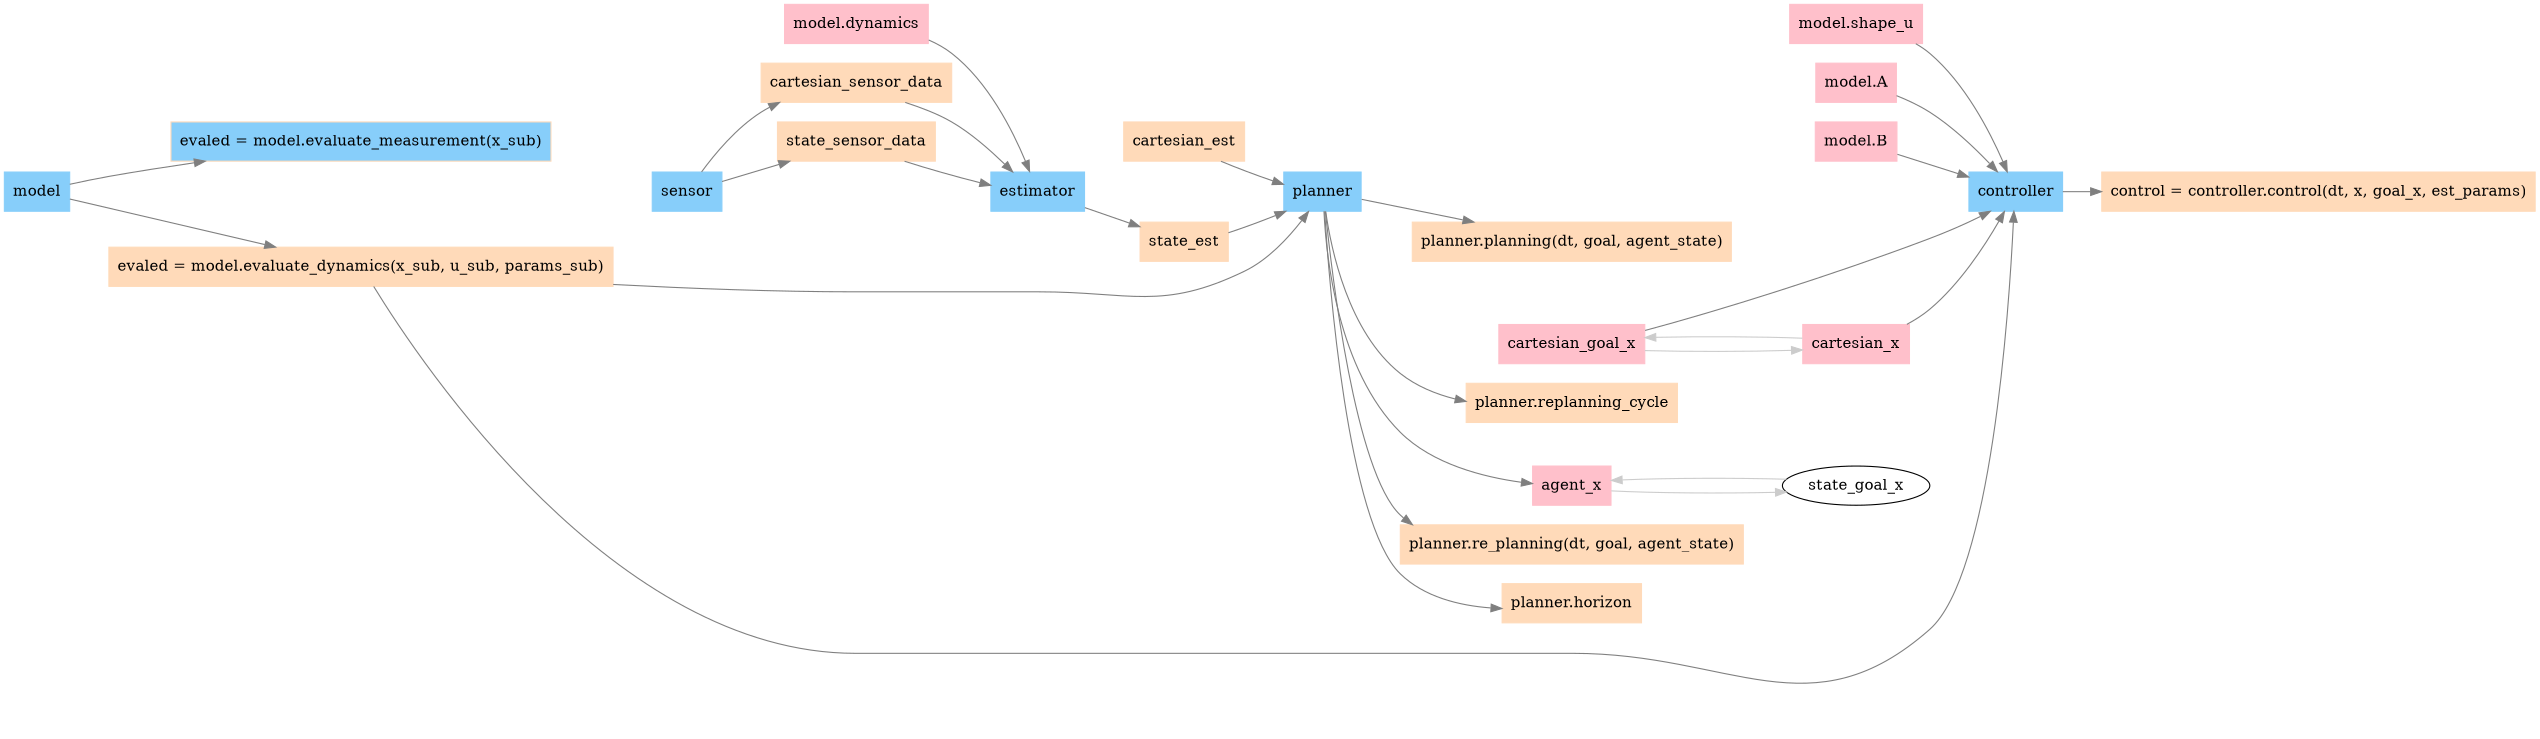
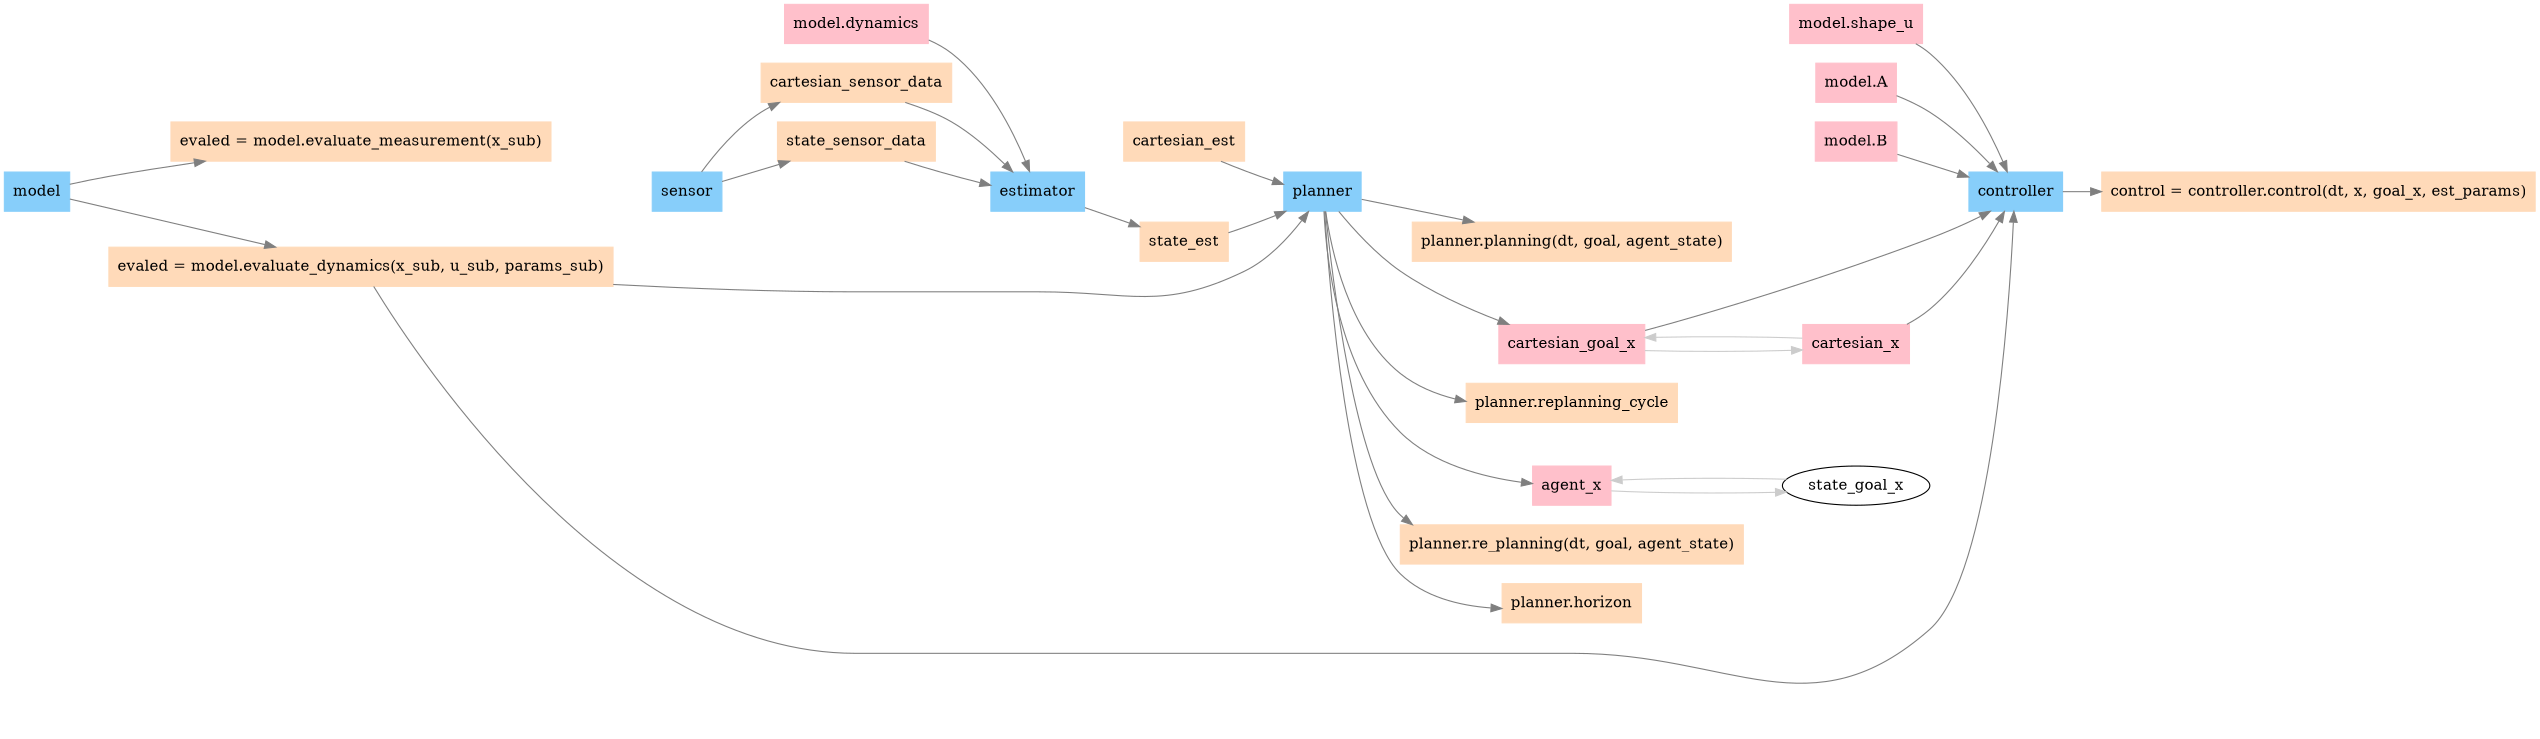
(361, 142) -> (361, 142)
none -> (1410, 278)
